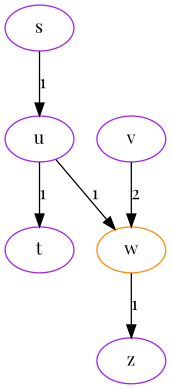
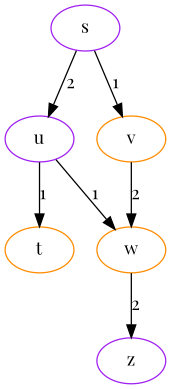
none -> (106, 78)
(43, 84) -> (71, 84)
(131, 139) -> (131, 139)
(40, 250) -> (40, 250)
(135, 305) -> (136, 305)
